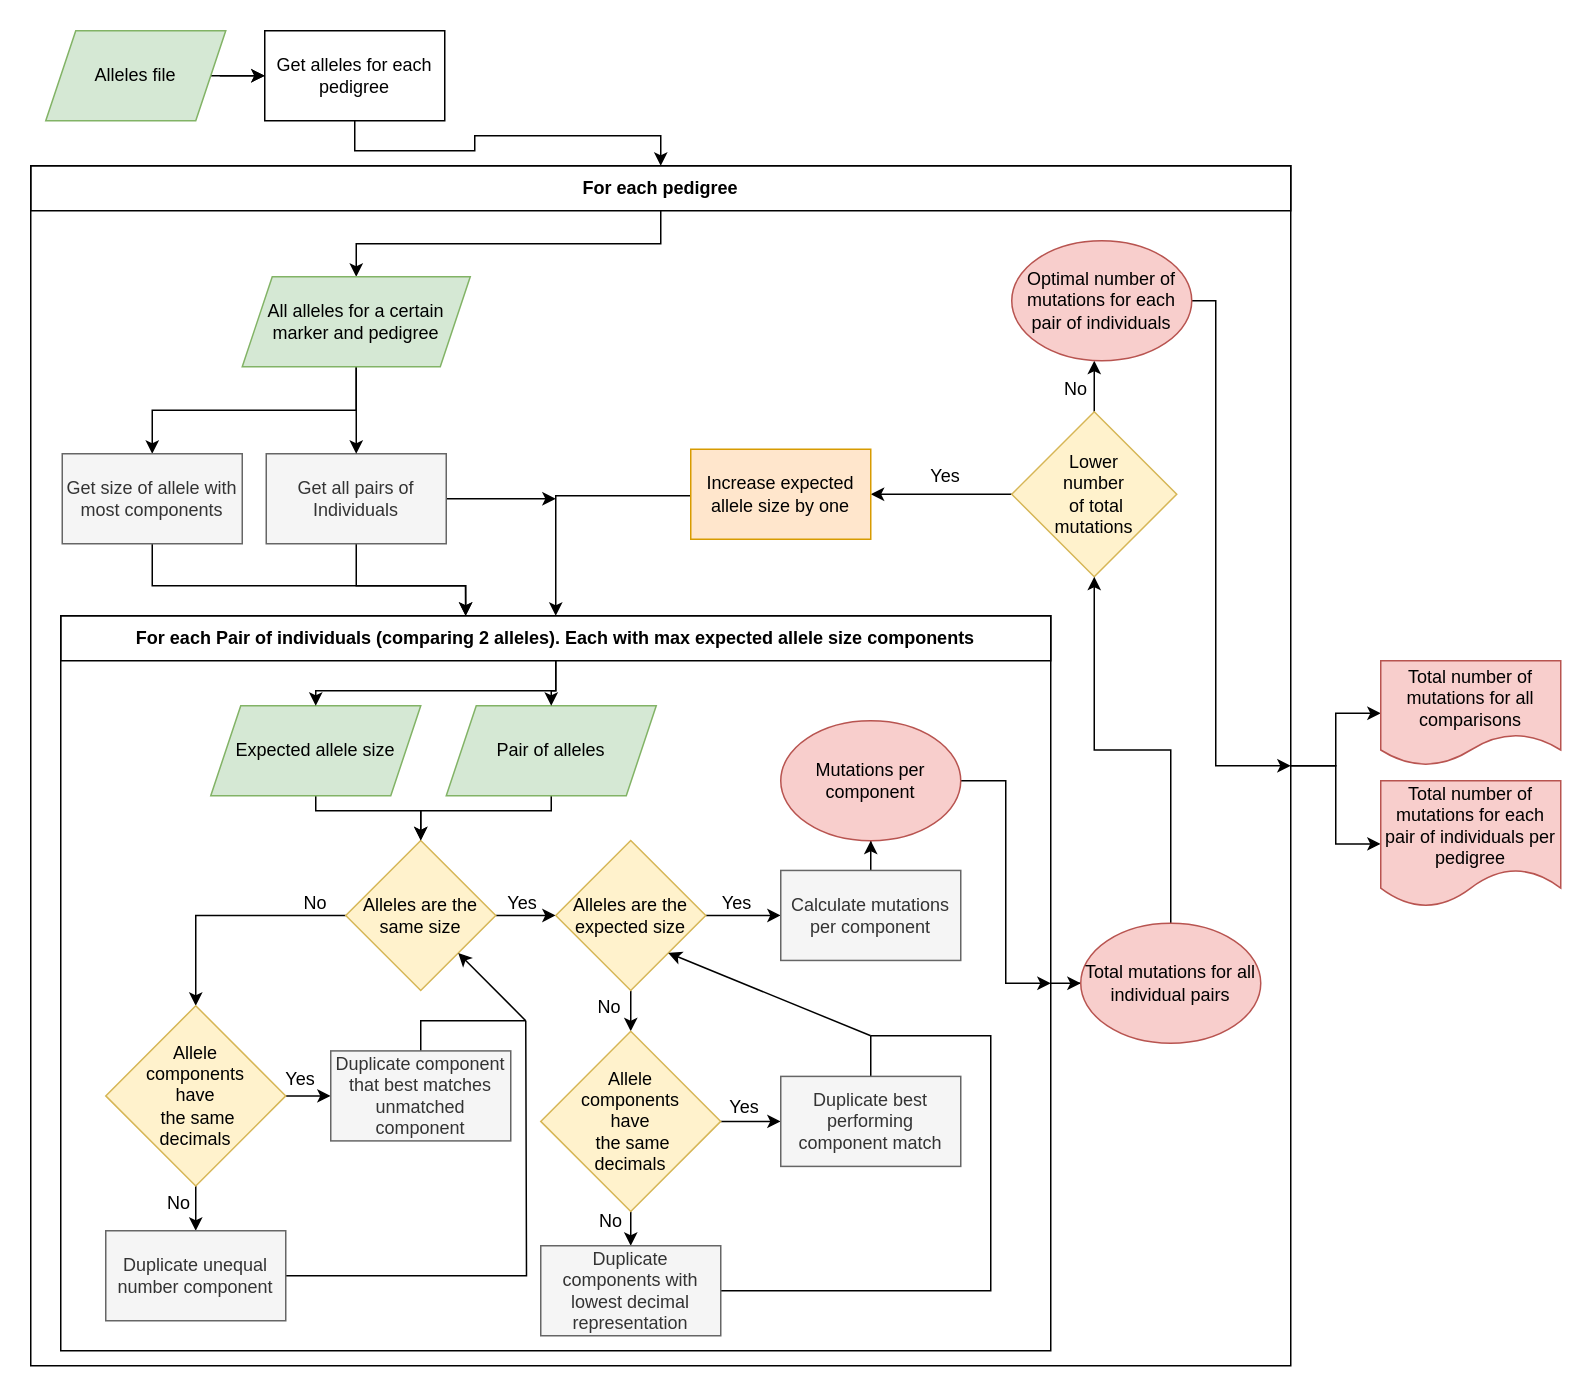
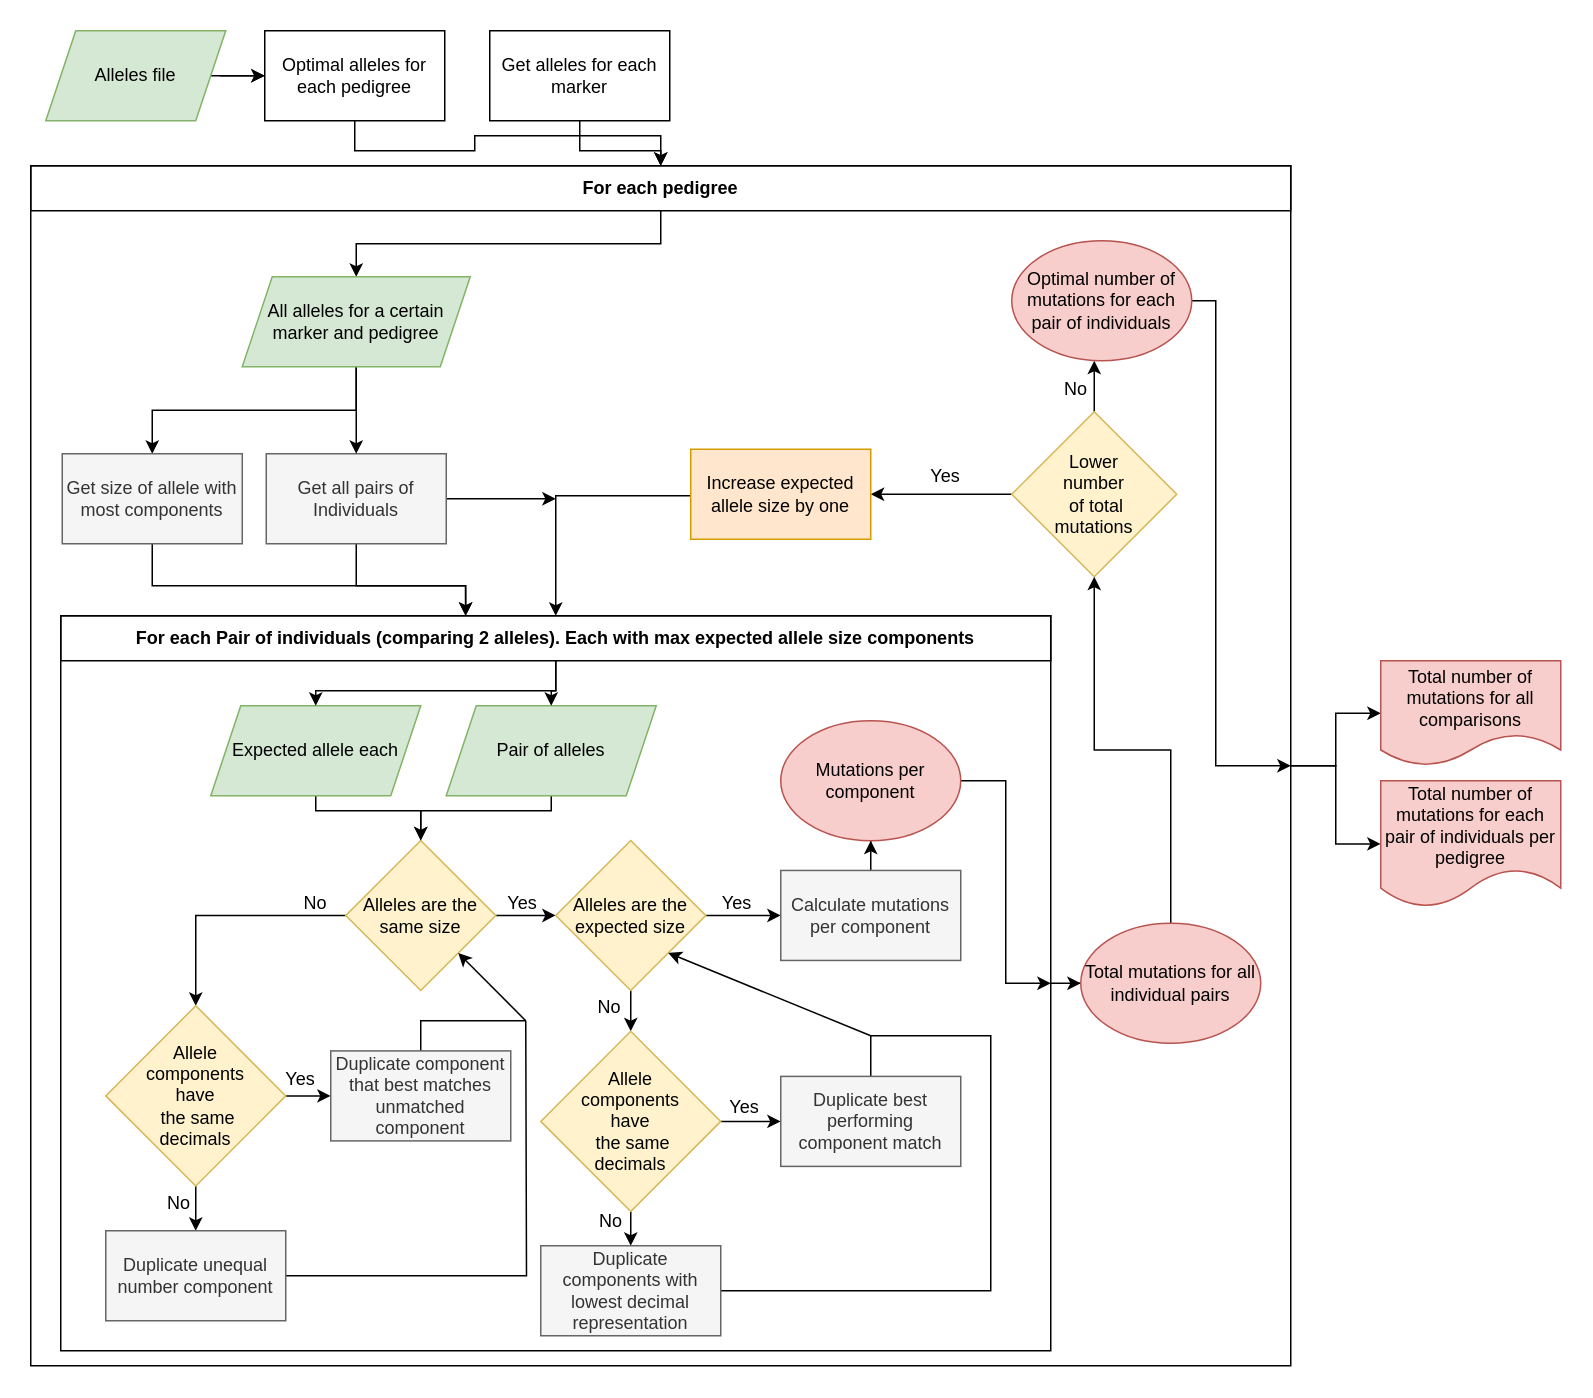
(355, 76) -> (355, 76)
none -> (580, 76)
none -> (604, 151)
(316, 751) -> (316, 751)
